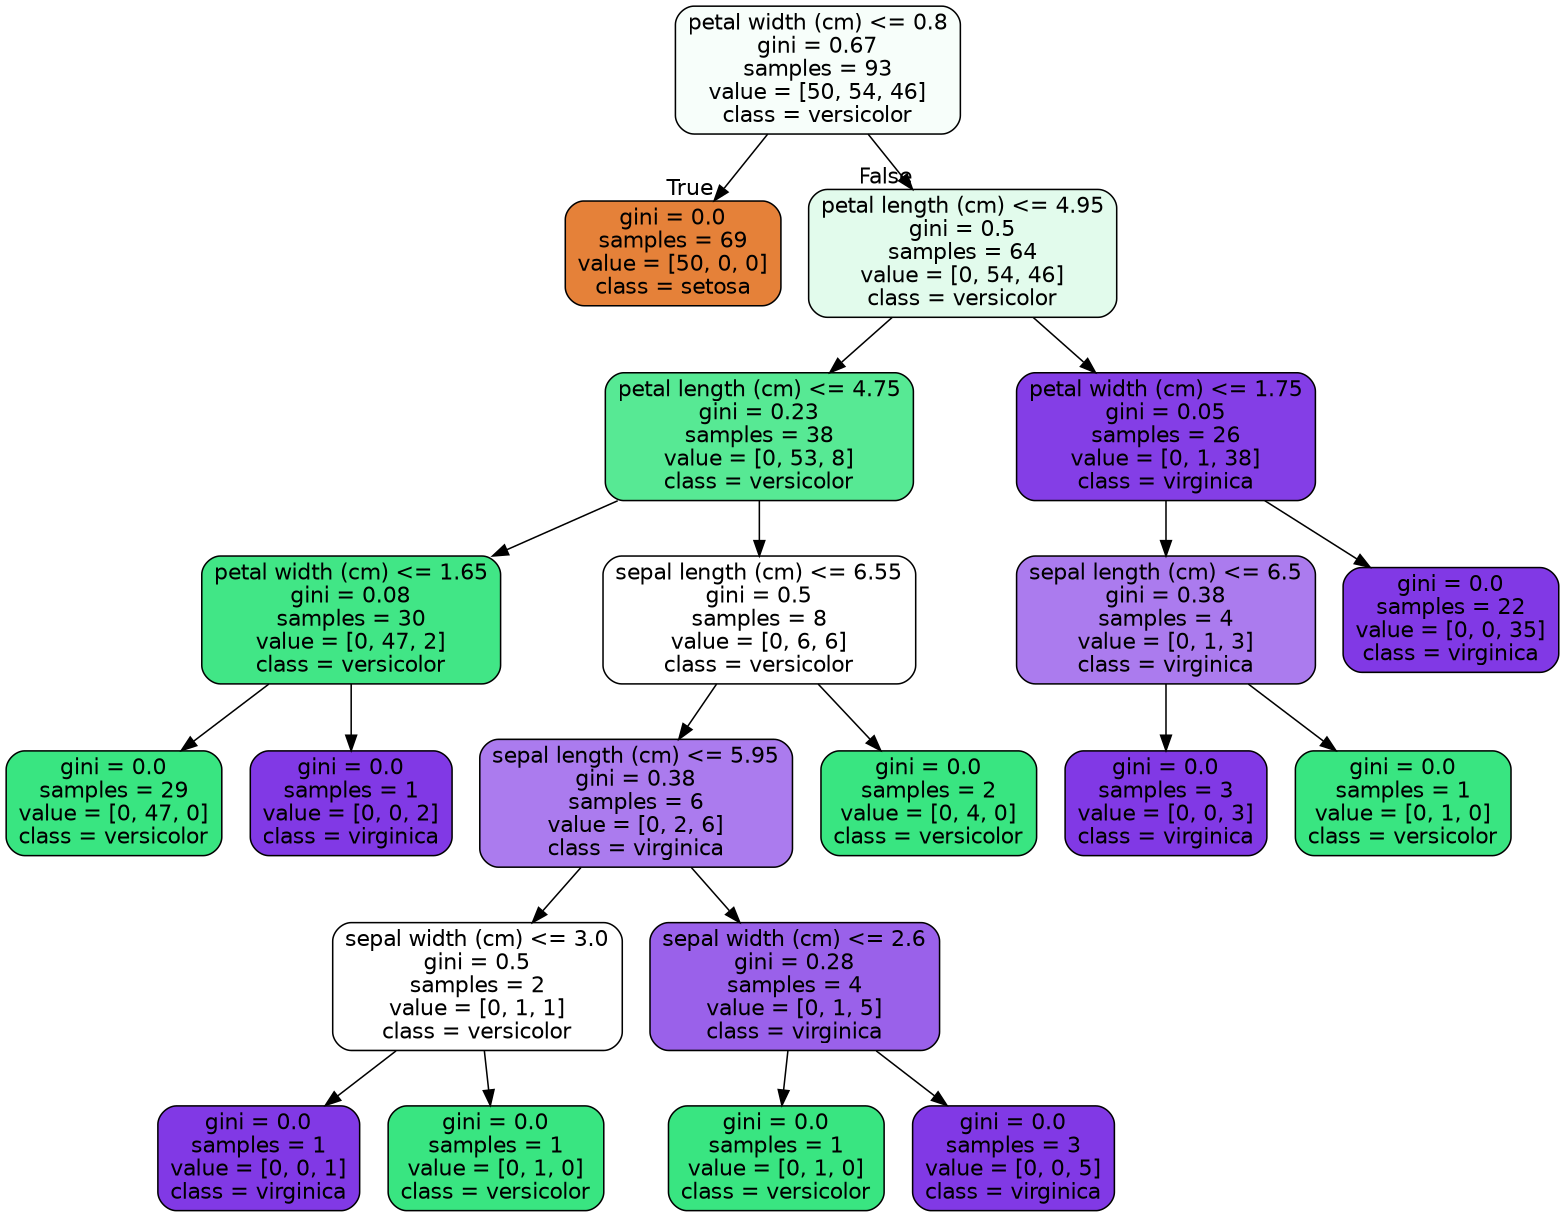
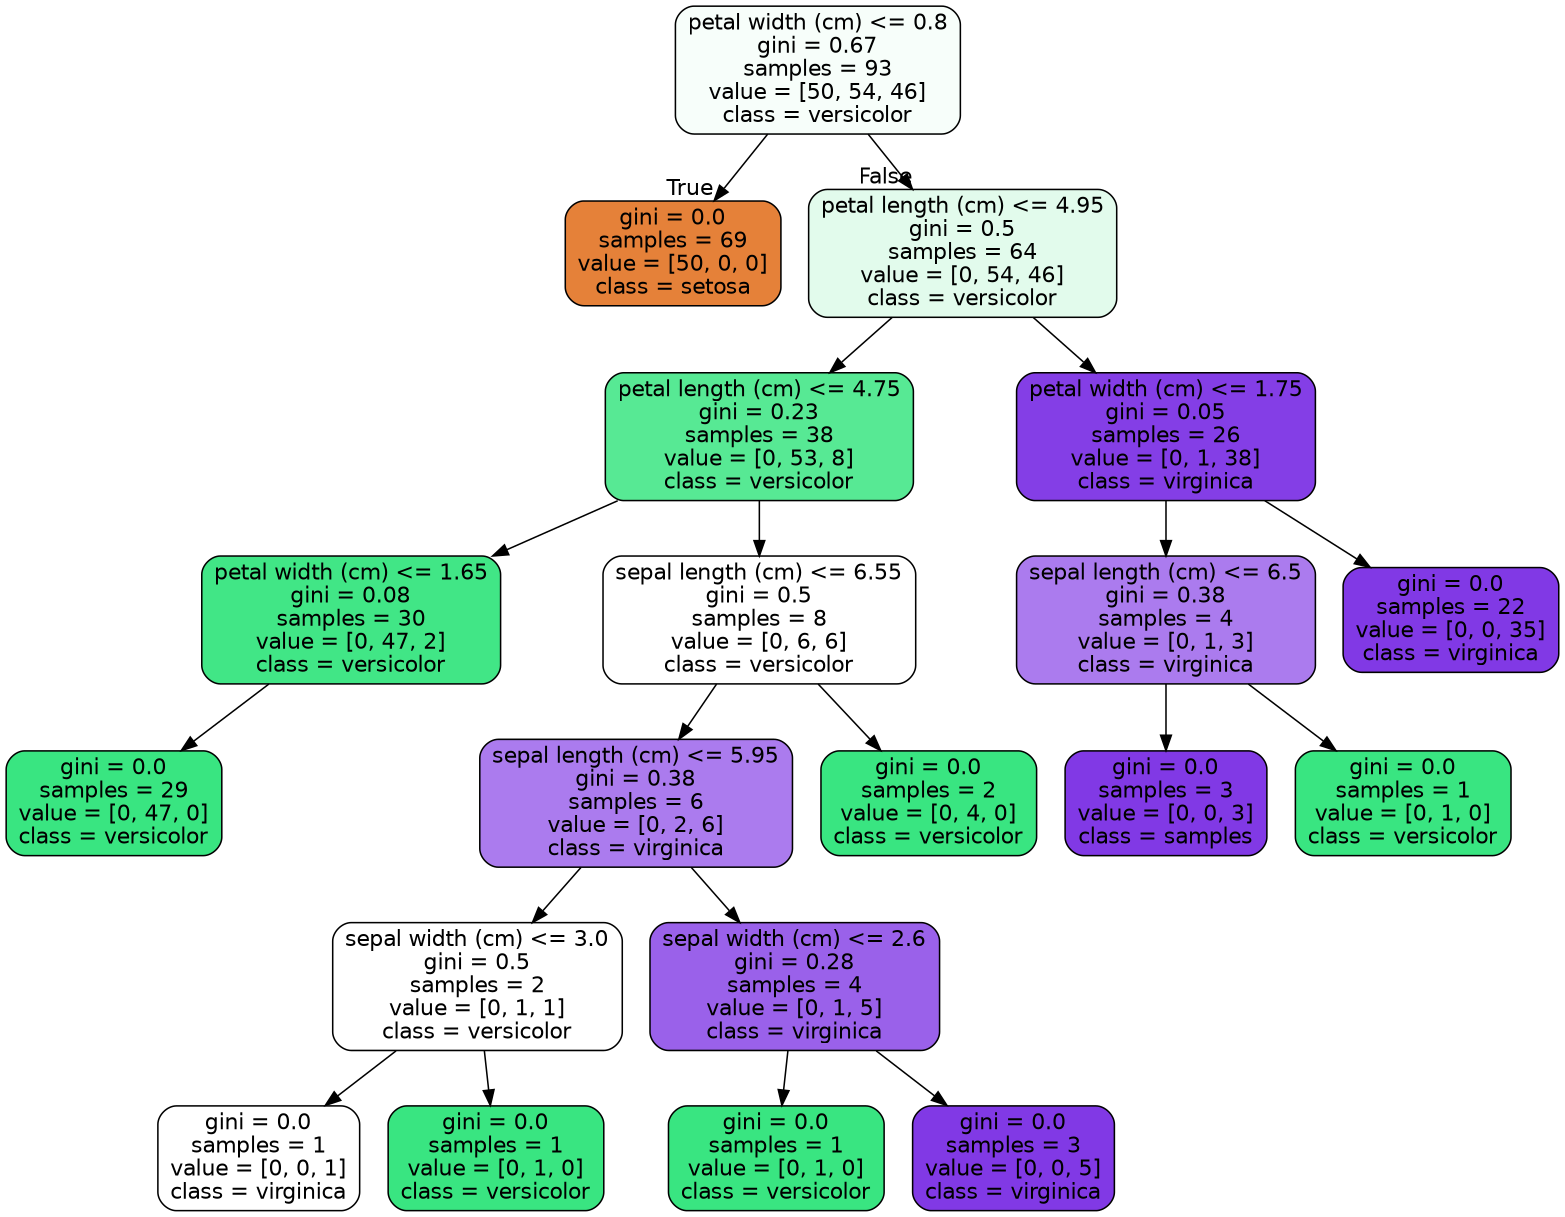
(351, 803) -> none
(1166, 803) -> (1166, 803)
(259, 1158) -> (259, 1158)
